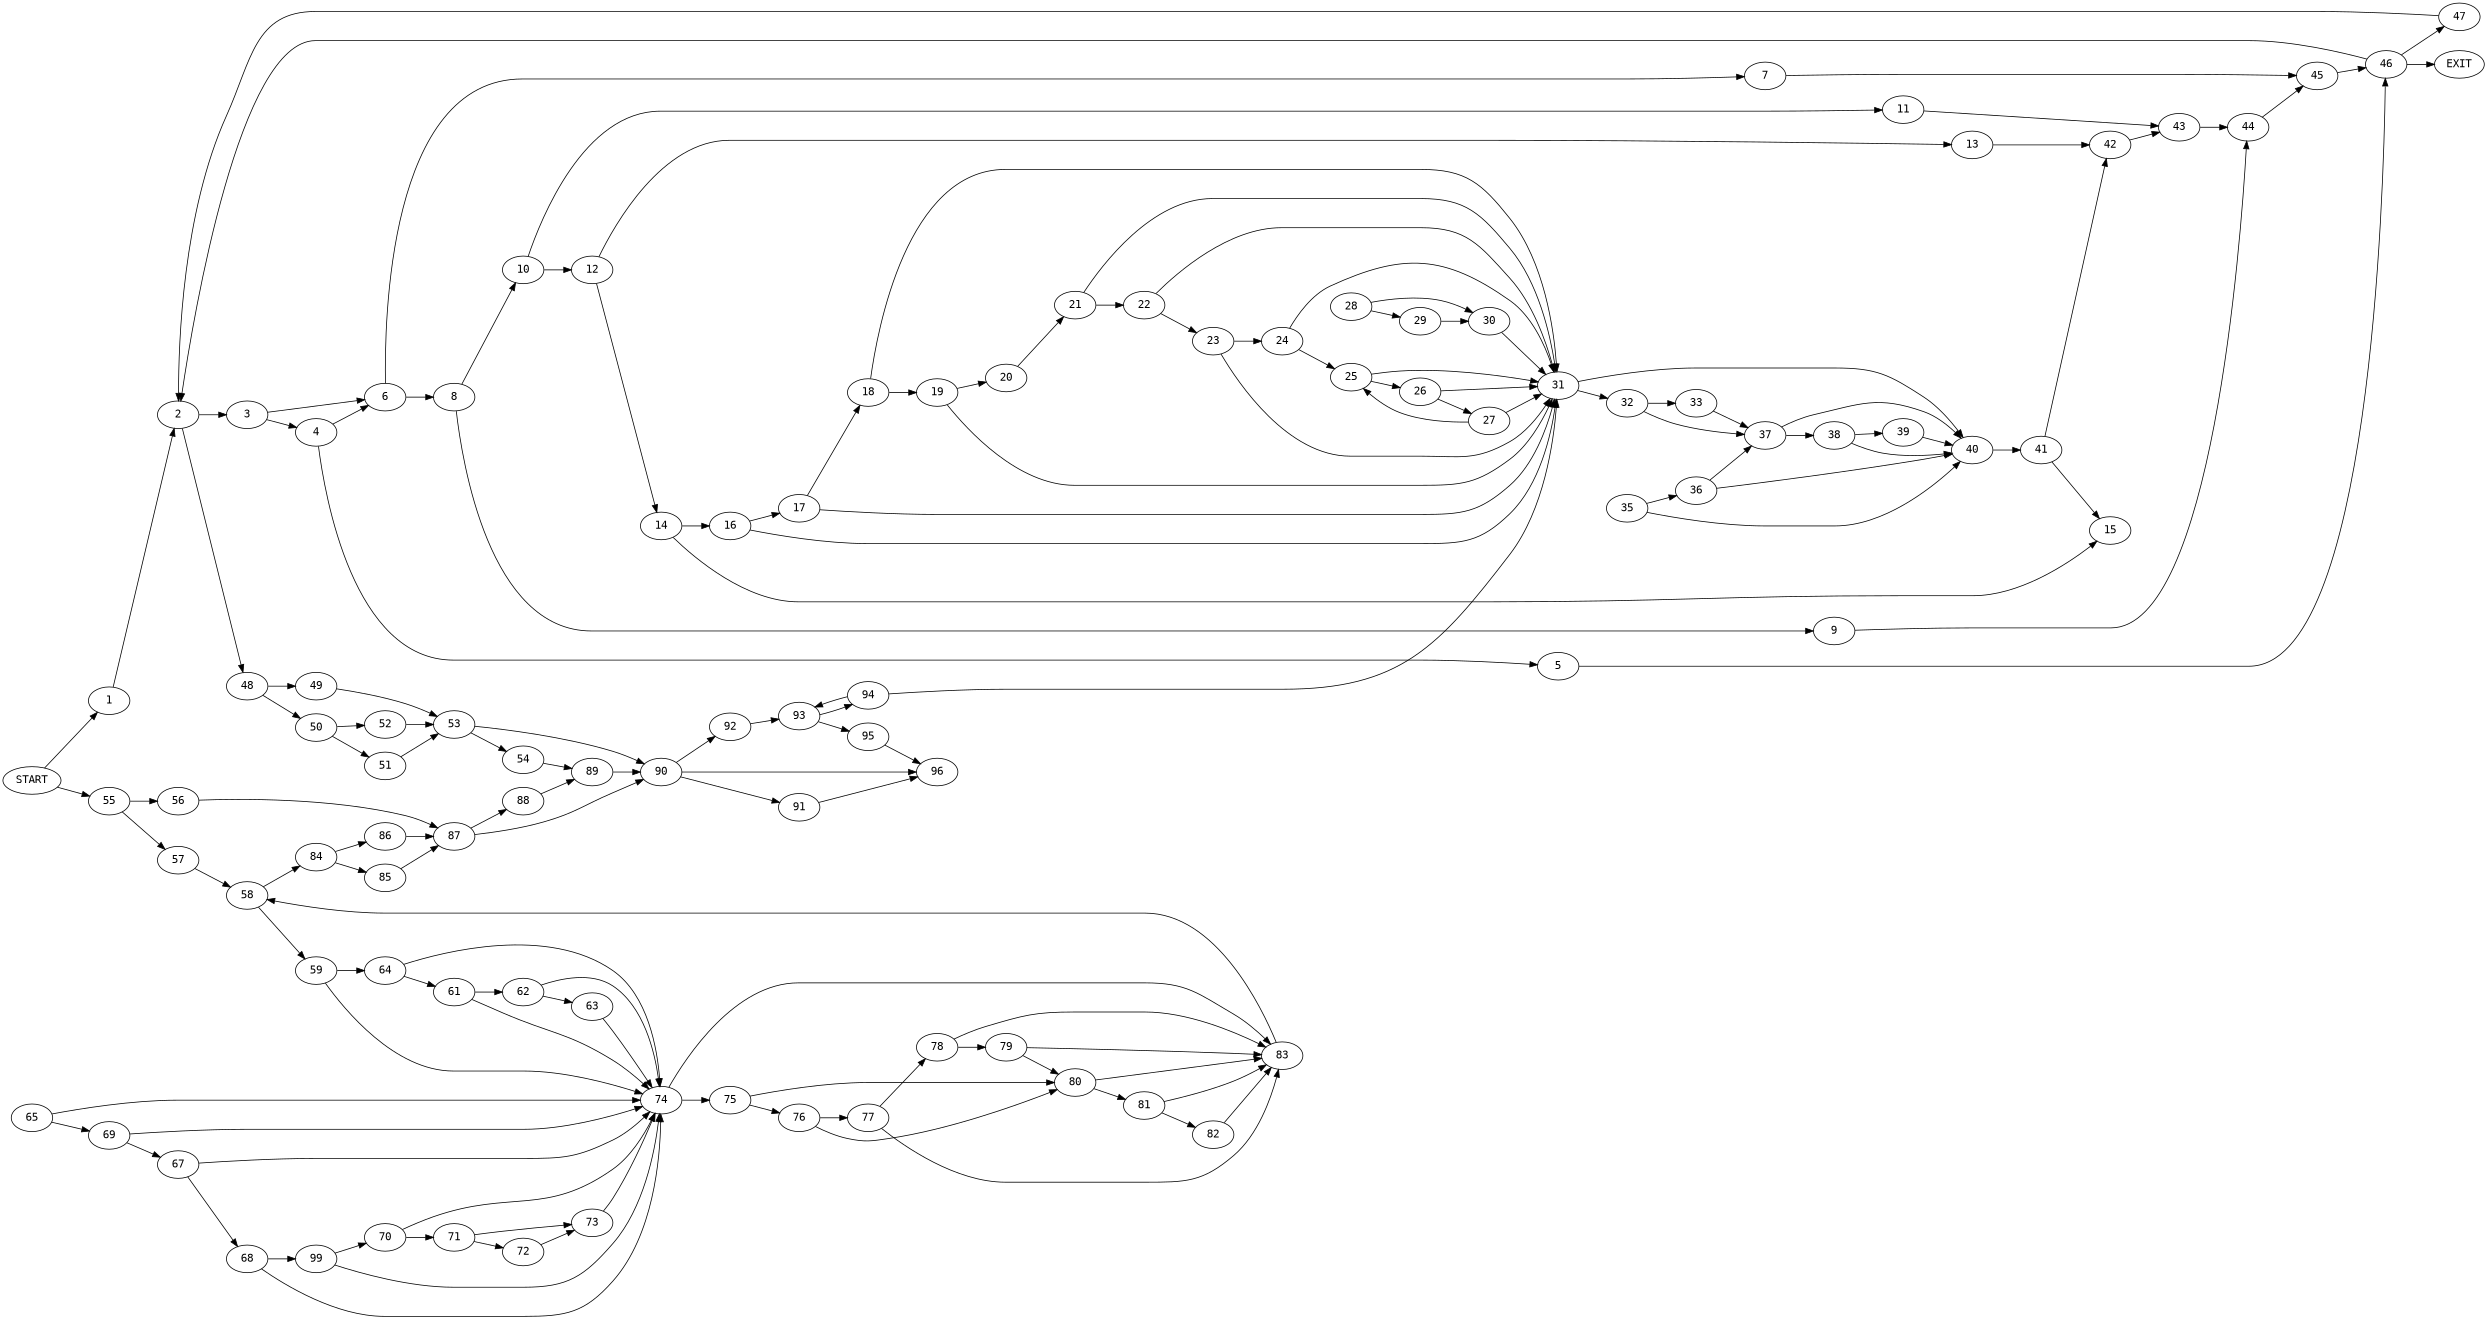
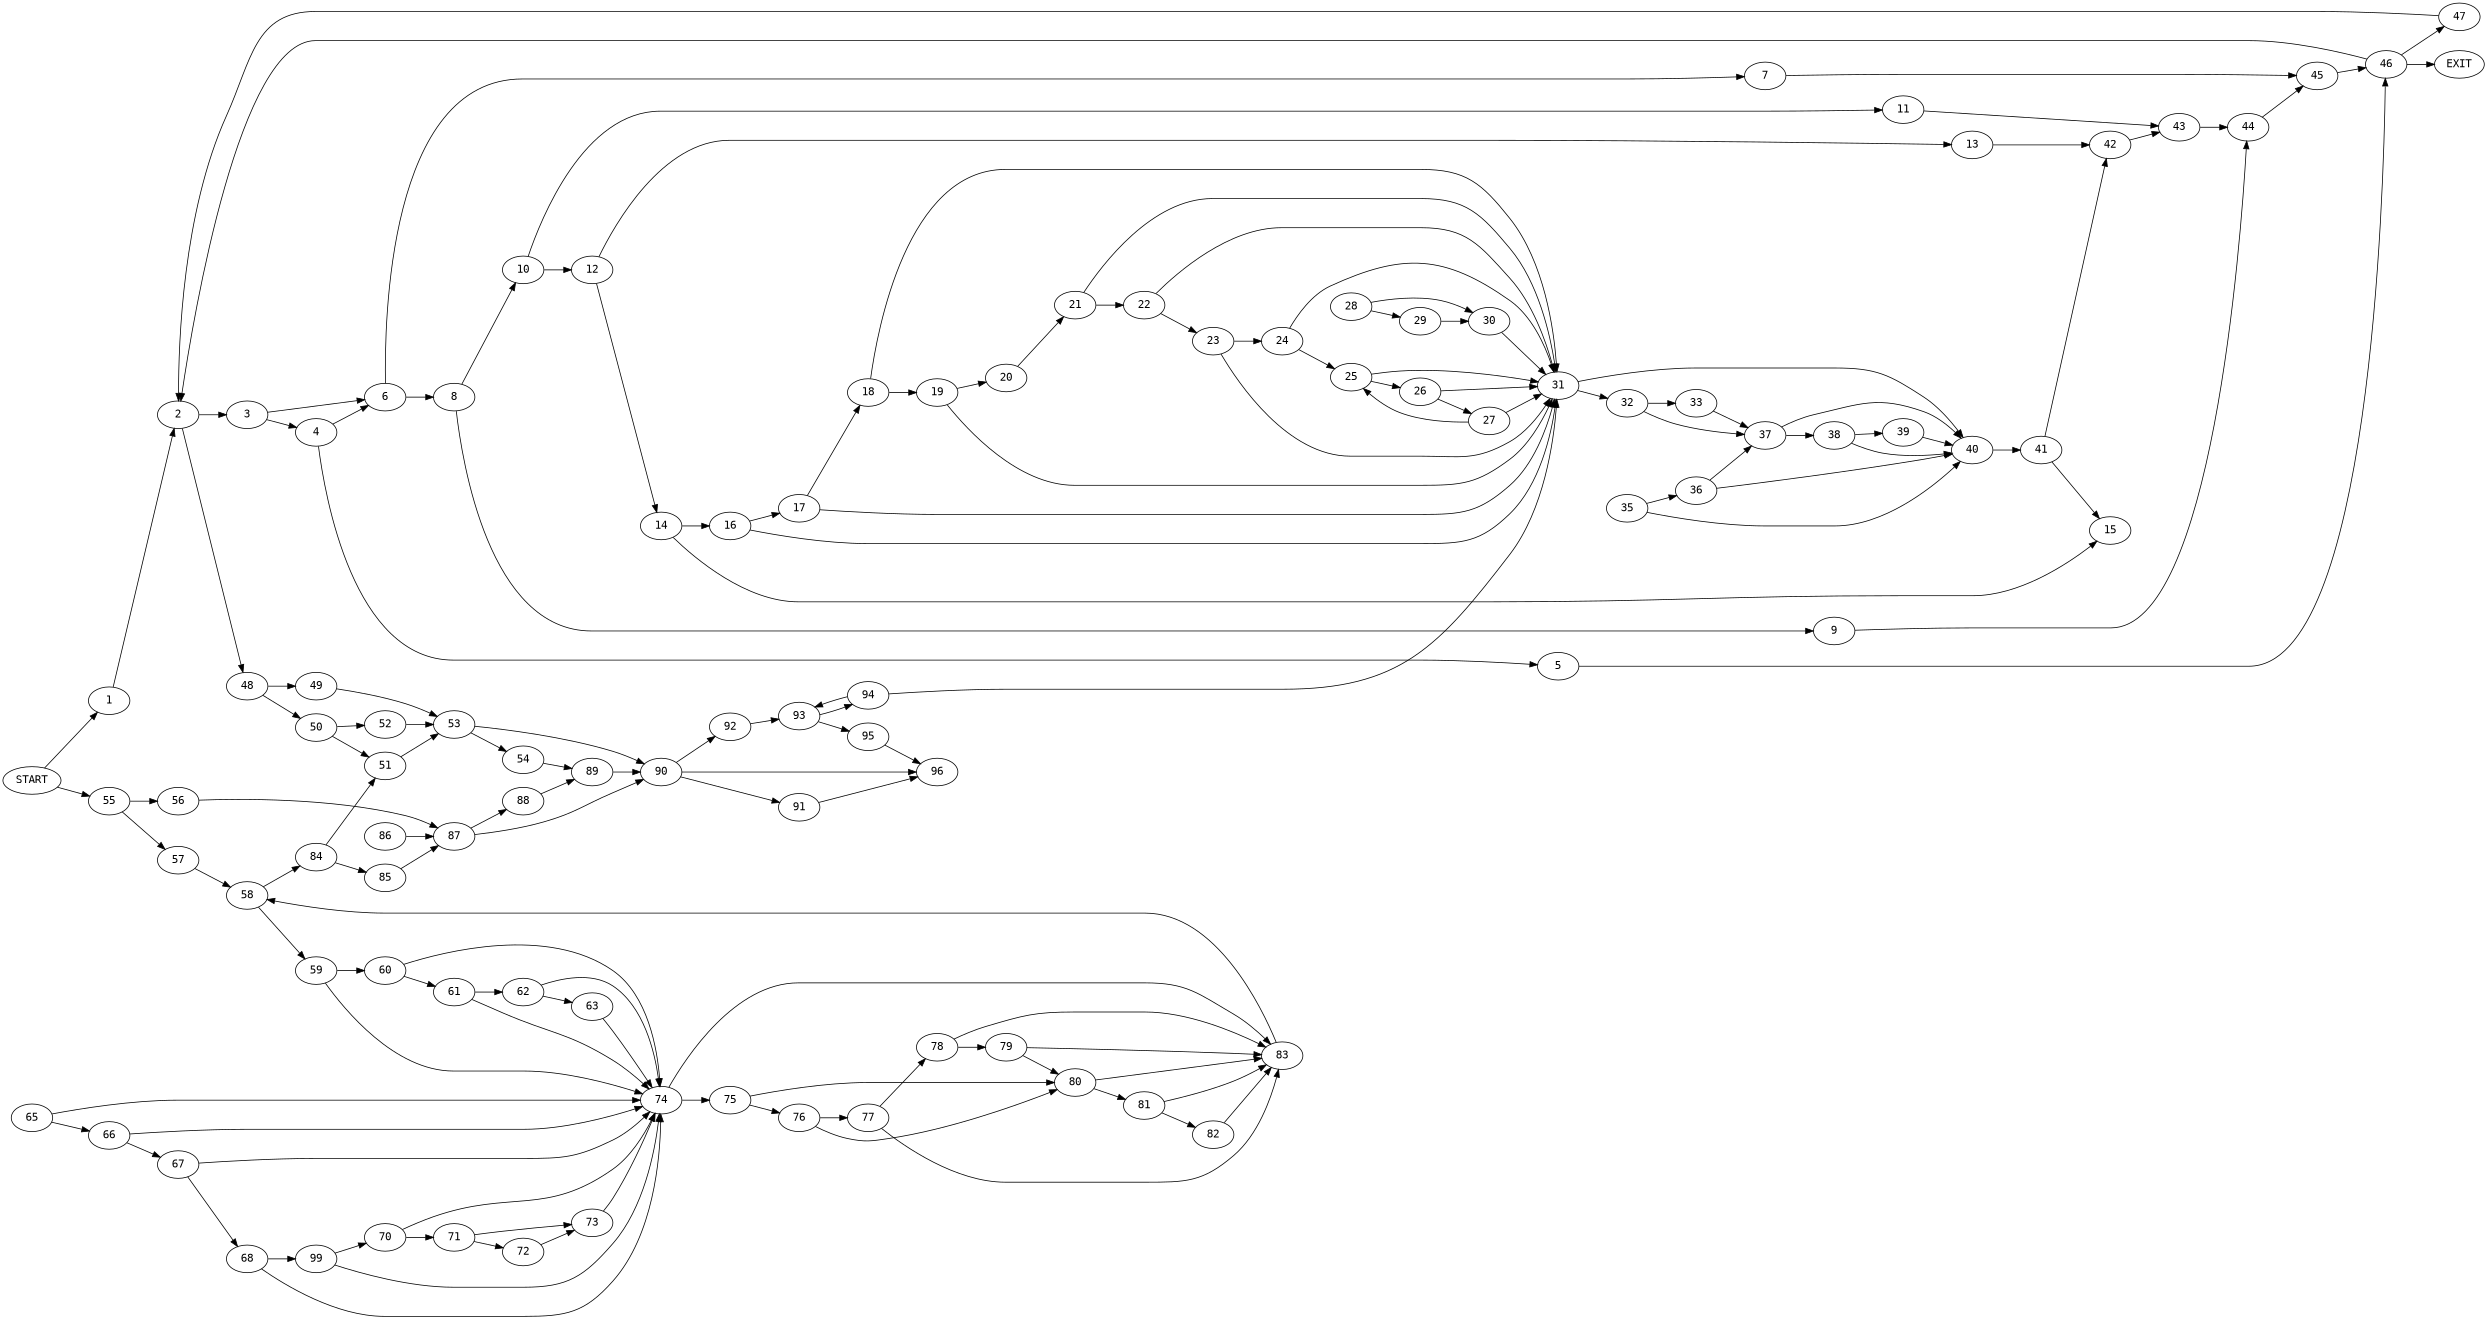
(347, 848) -> (348, 815)
(385, 971) -> (385, 971)
(109, 1135) -> (109, 1135)
